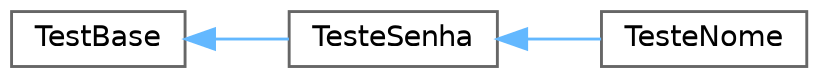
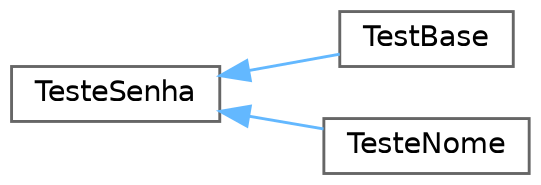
(252, 39) -> (294, 62)
